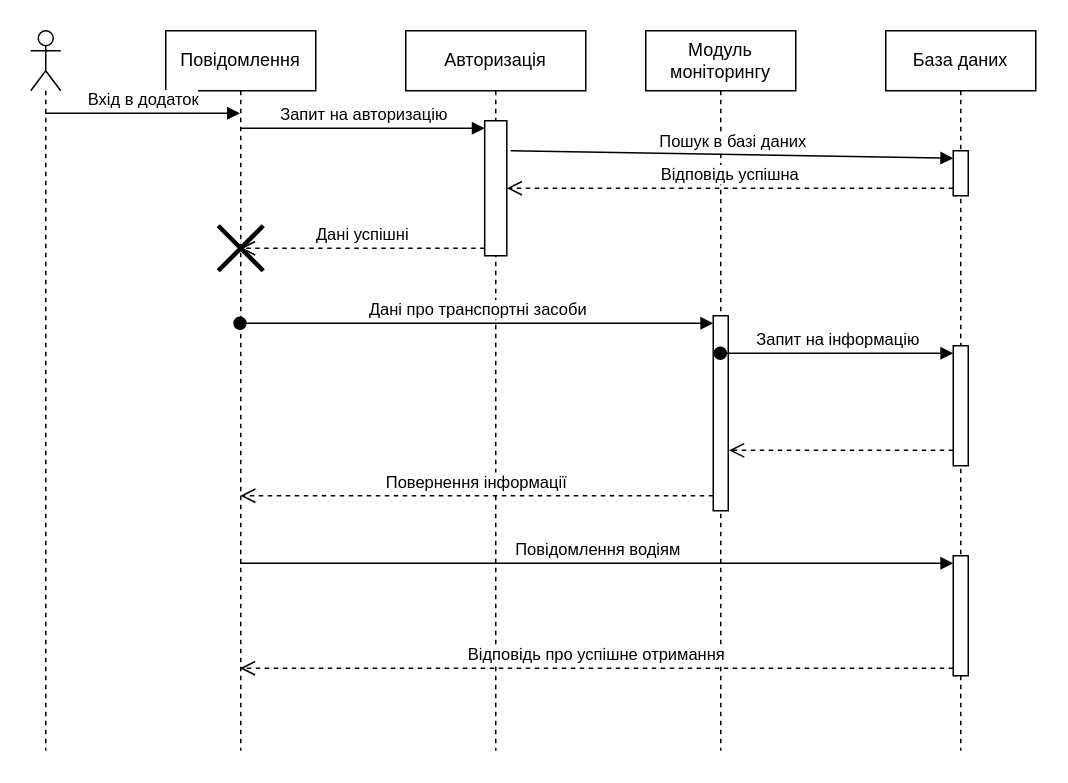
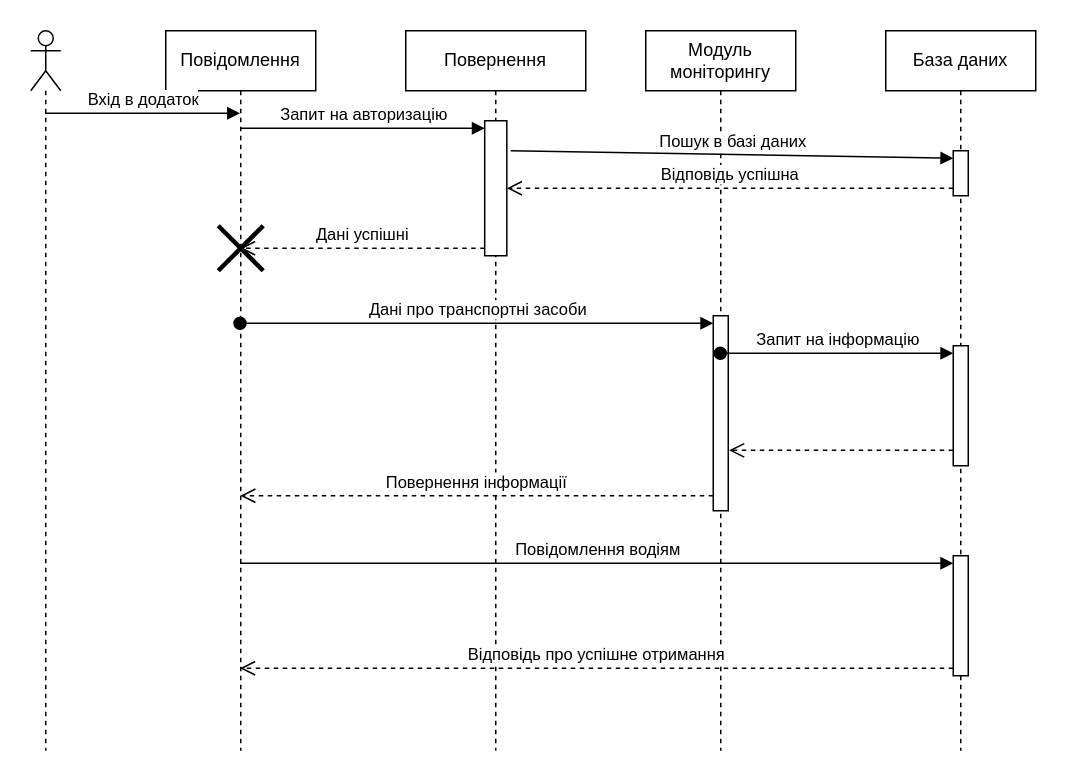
(496, 61) -> (496, 61)
